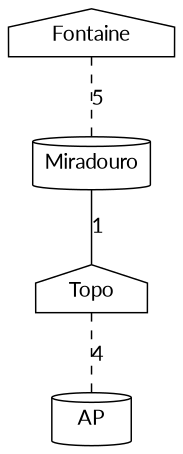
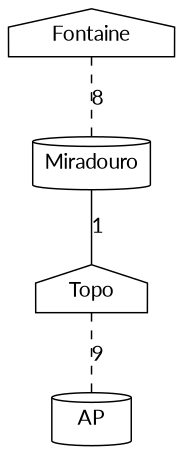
(98, 99) -> (98, 99)
(98, 355) -> (98, 355)
